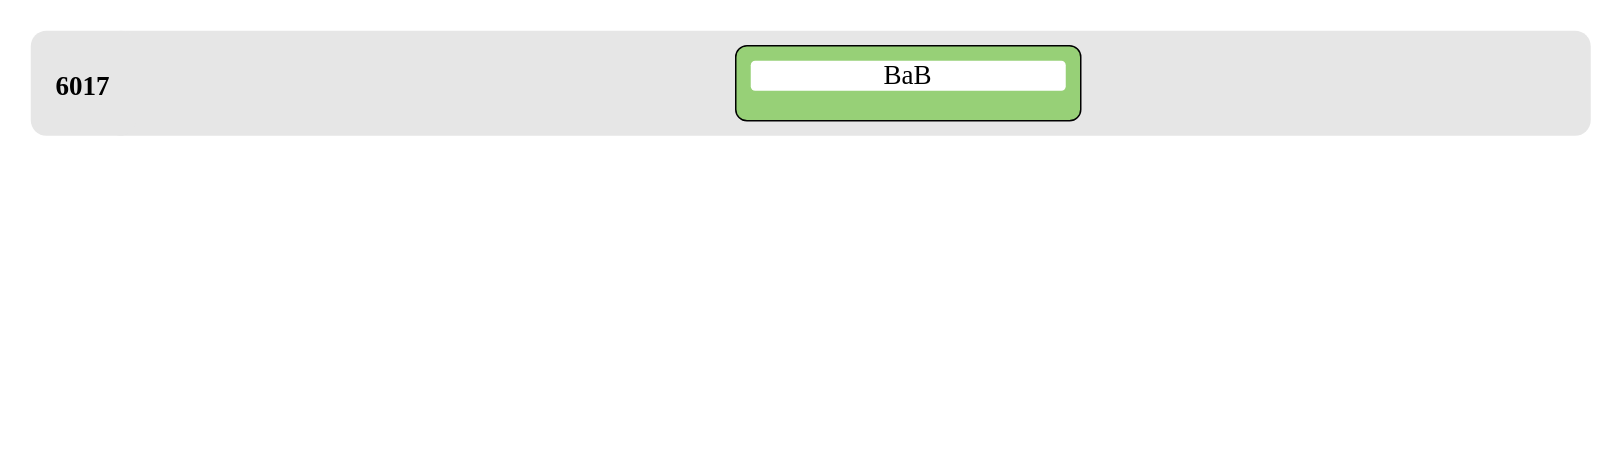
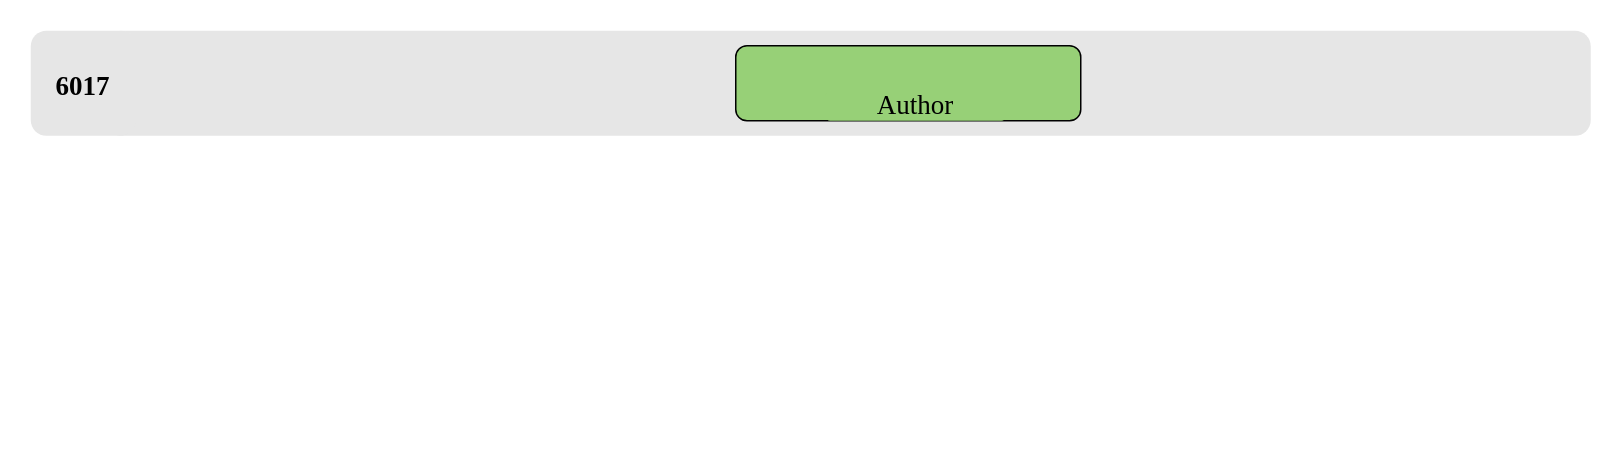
(908, 76) -> none
none -> (916, 106)
